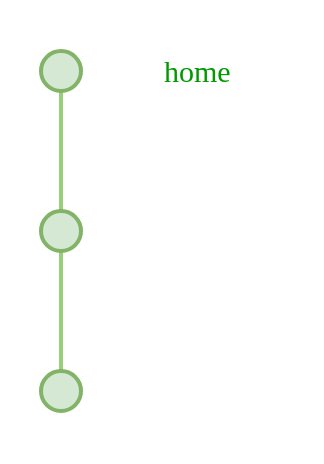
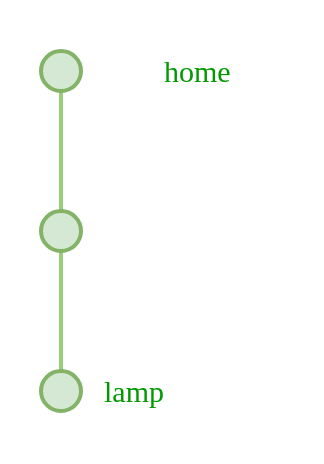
none -> (191, 391)
